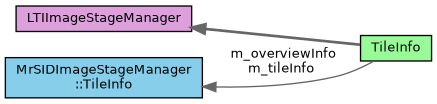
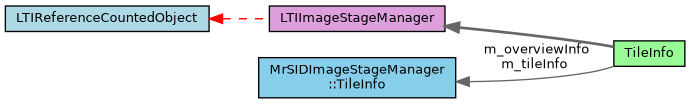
none -> (107, 19)
